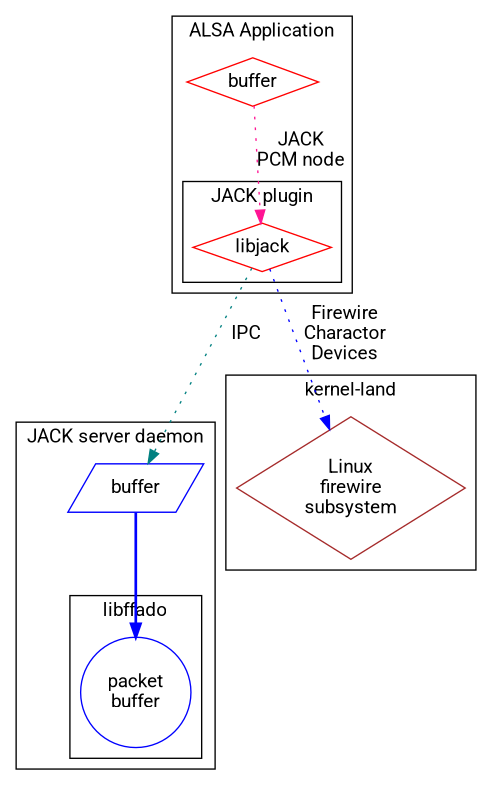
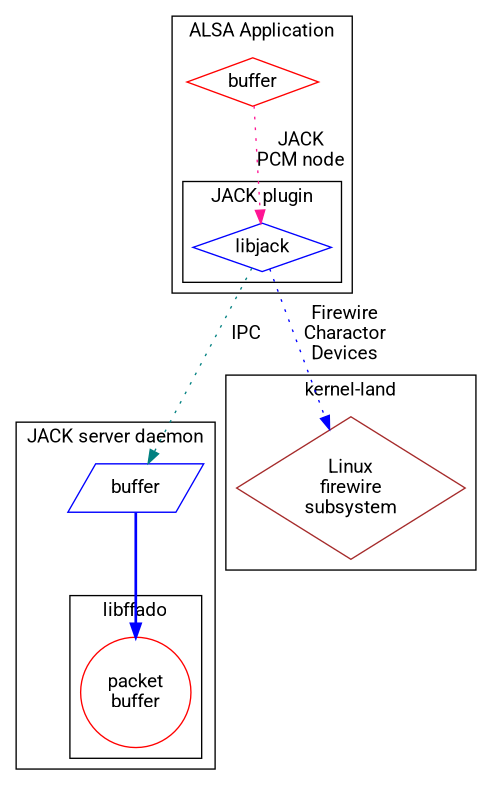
(262, 247) -> (262, 247)
(136, 692) -> (136, 692)
